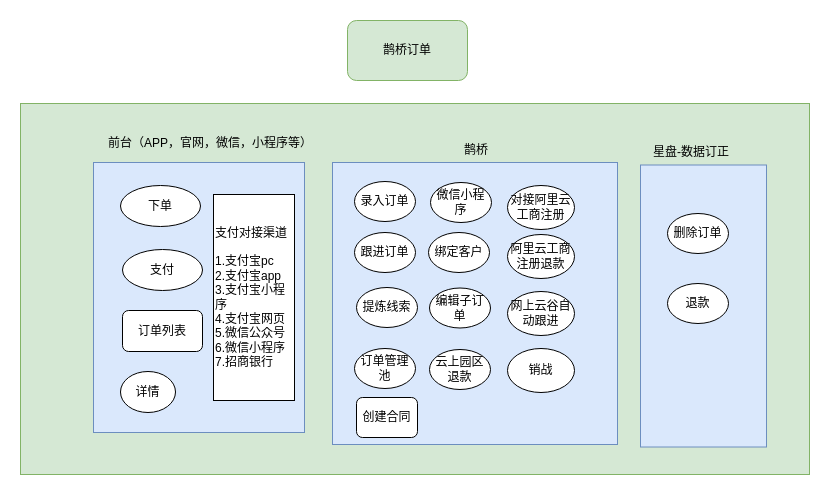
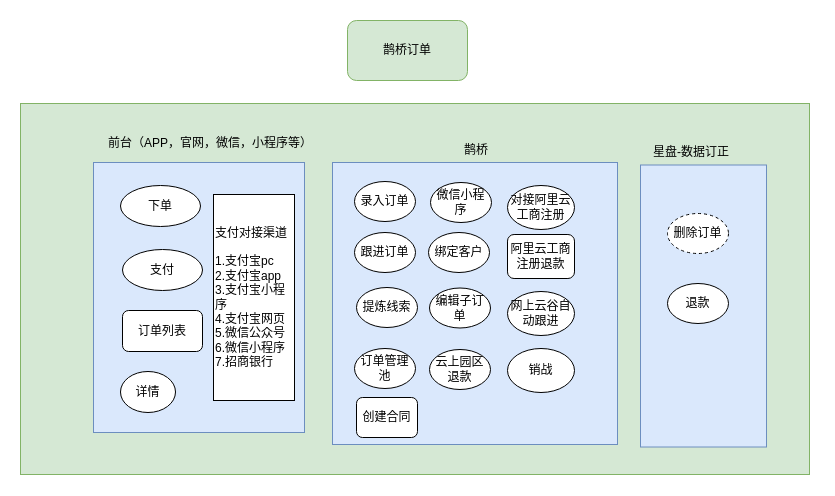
(698, 234) -> (698, 234)
(541, 257) -> (541, 257)
